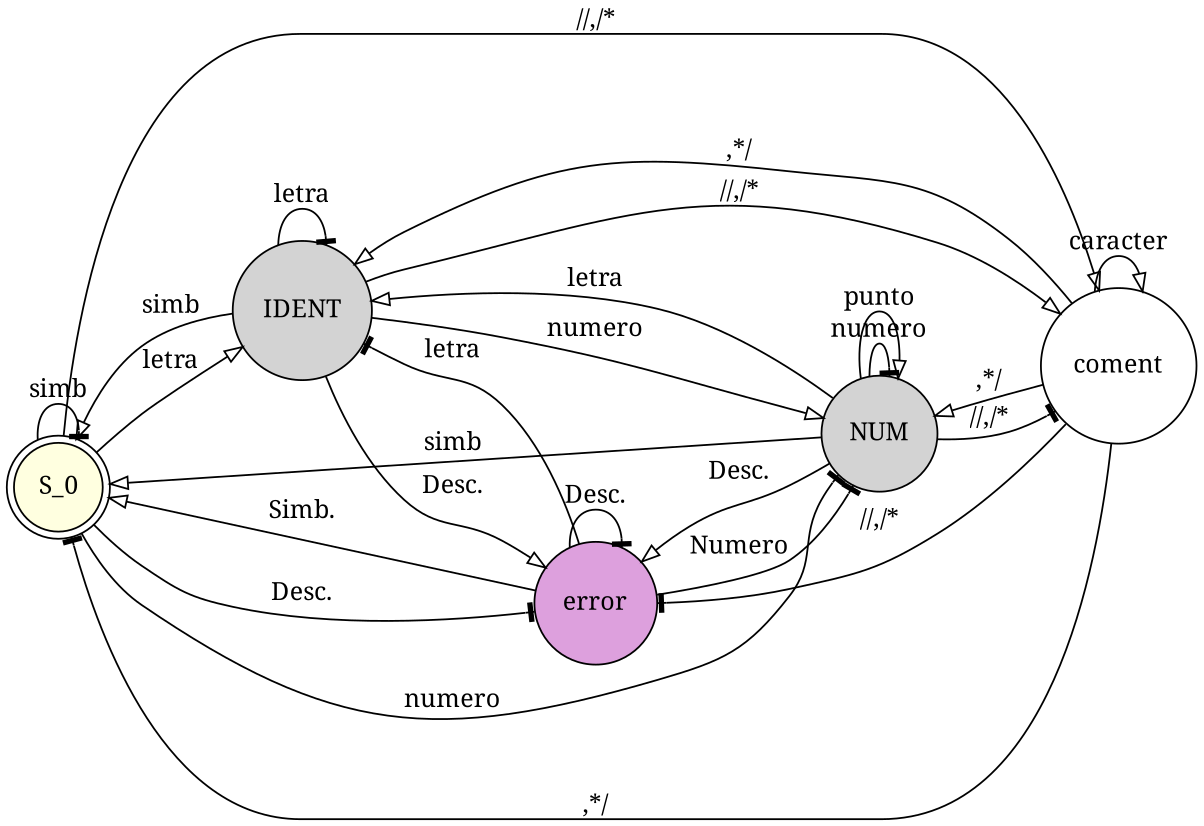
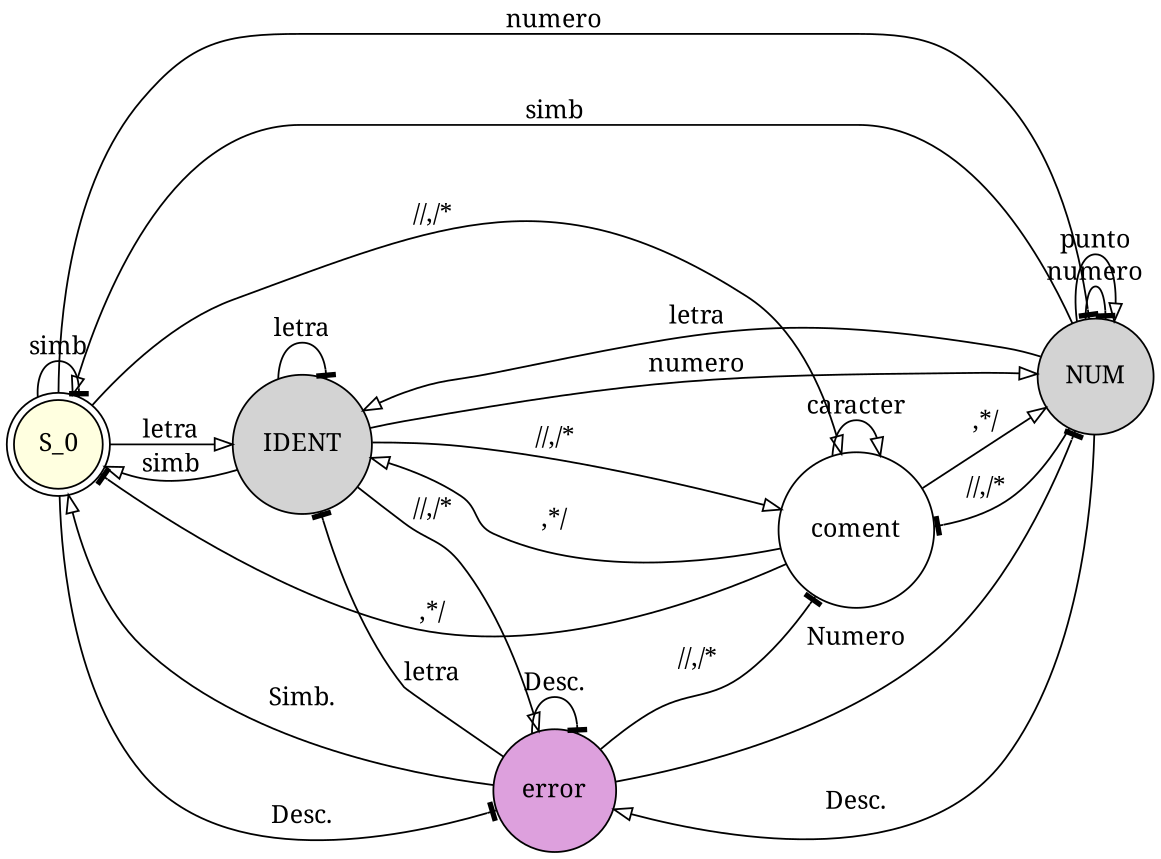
(453, 486) -> (433, 510)
(888, 561) -> (715, 690)
